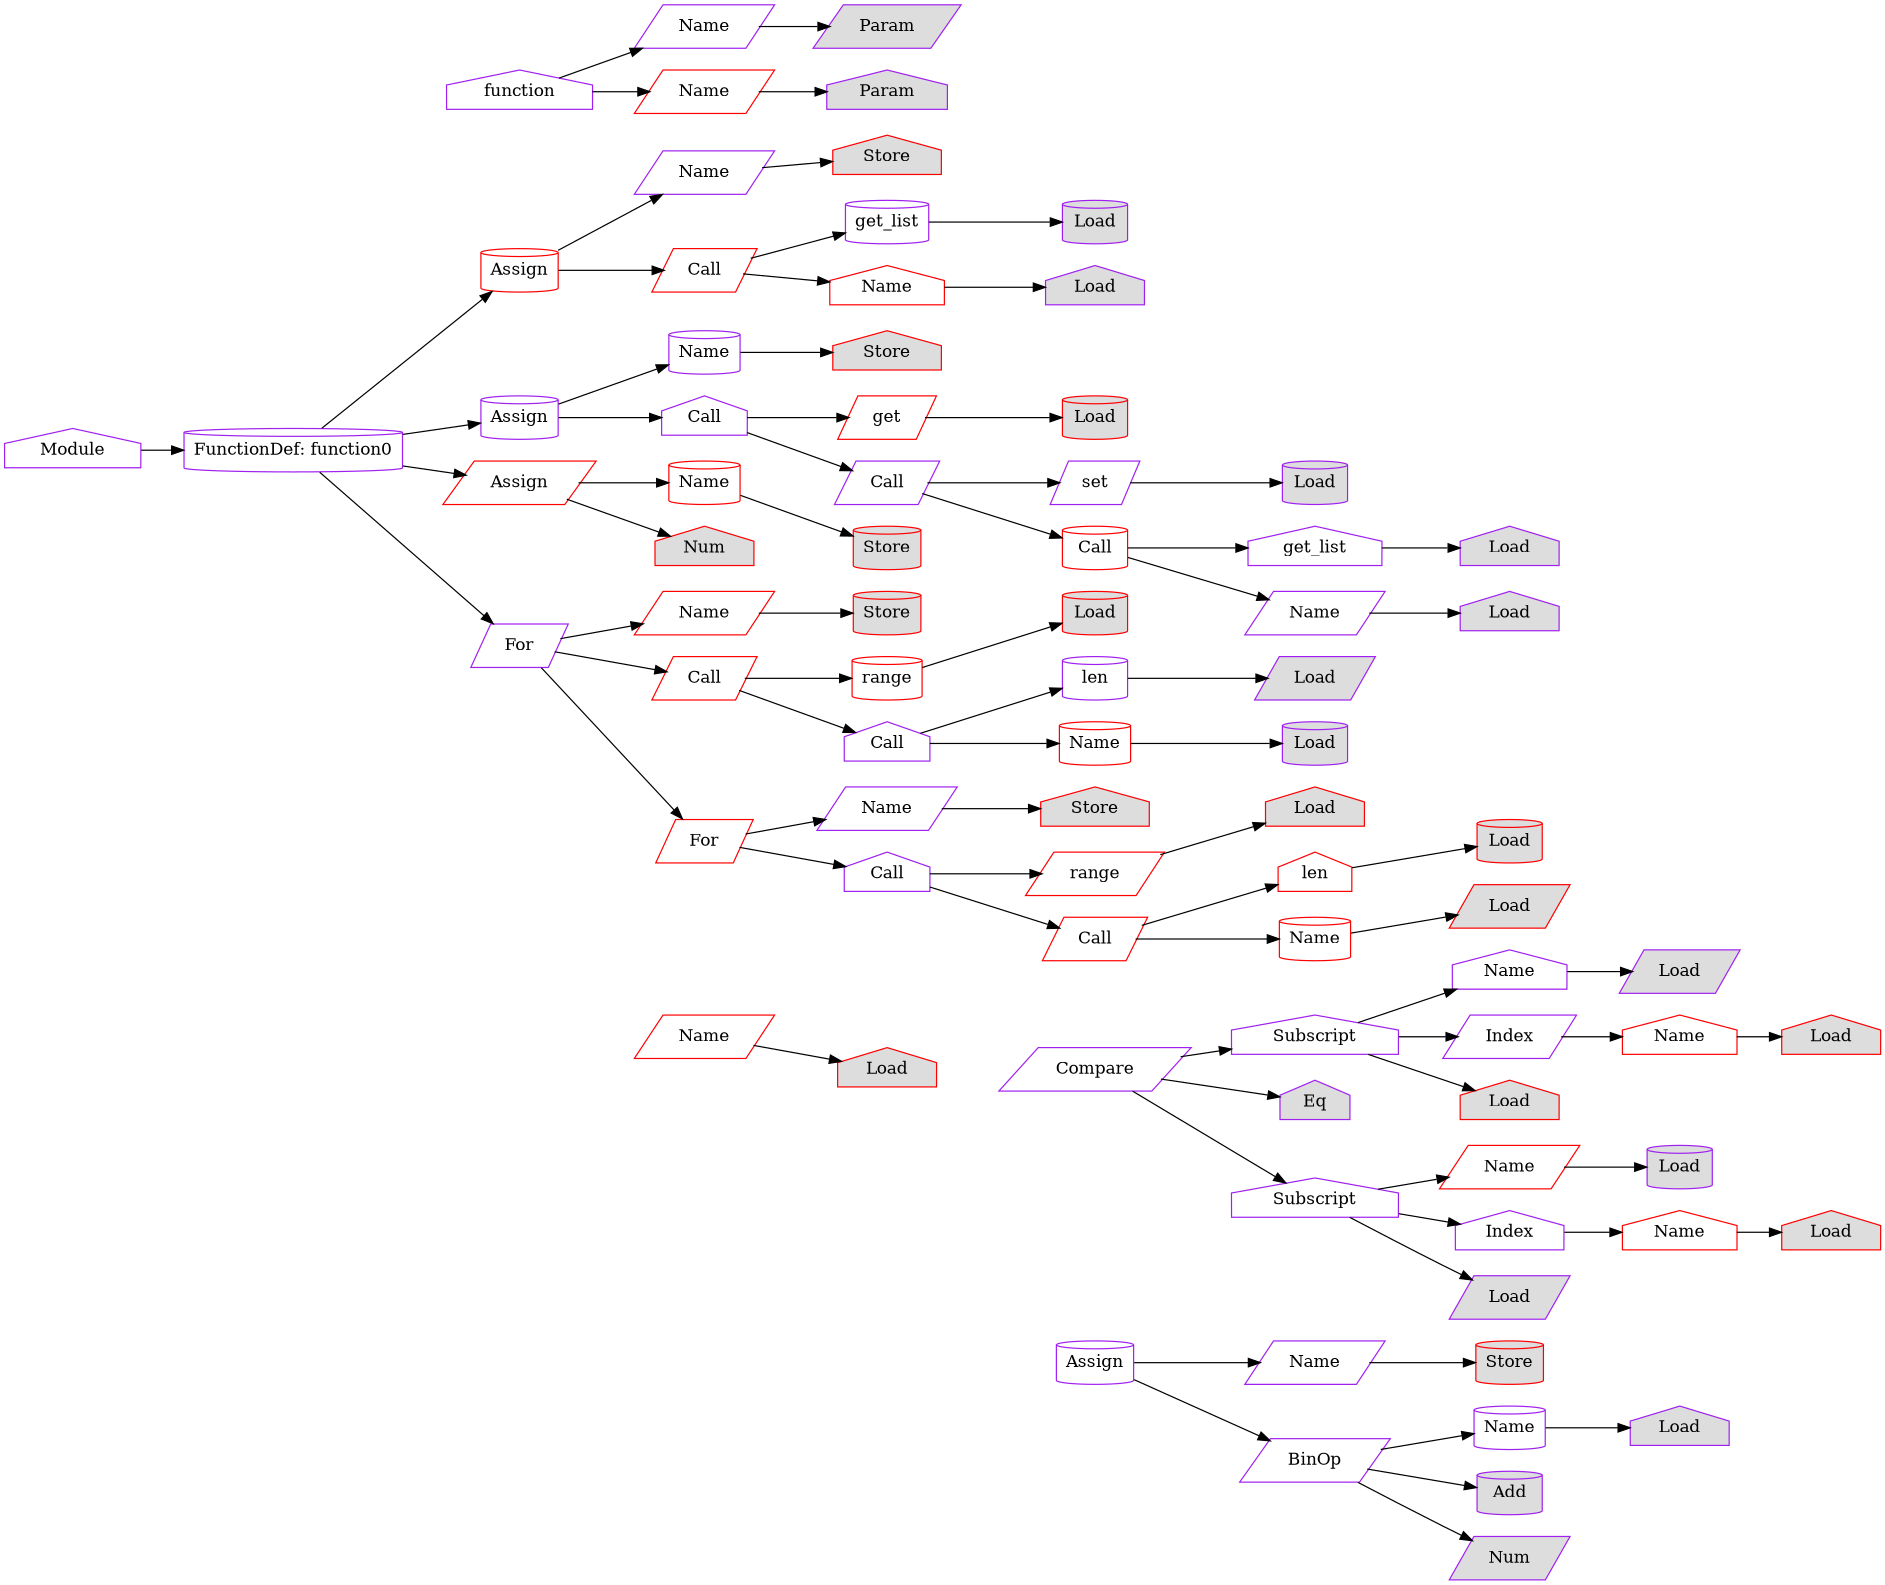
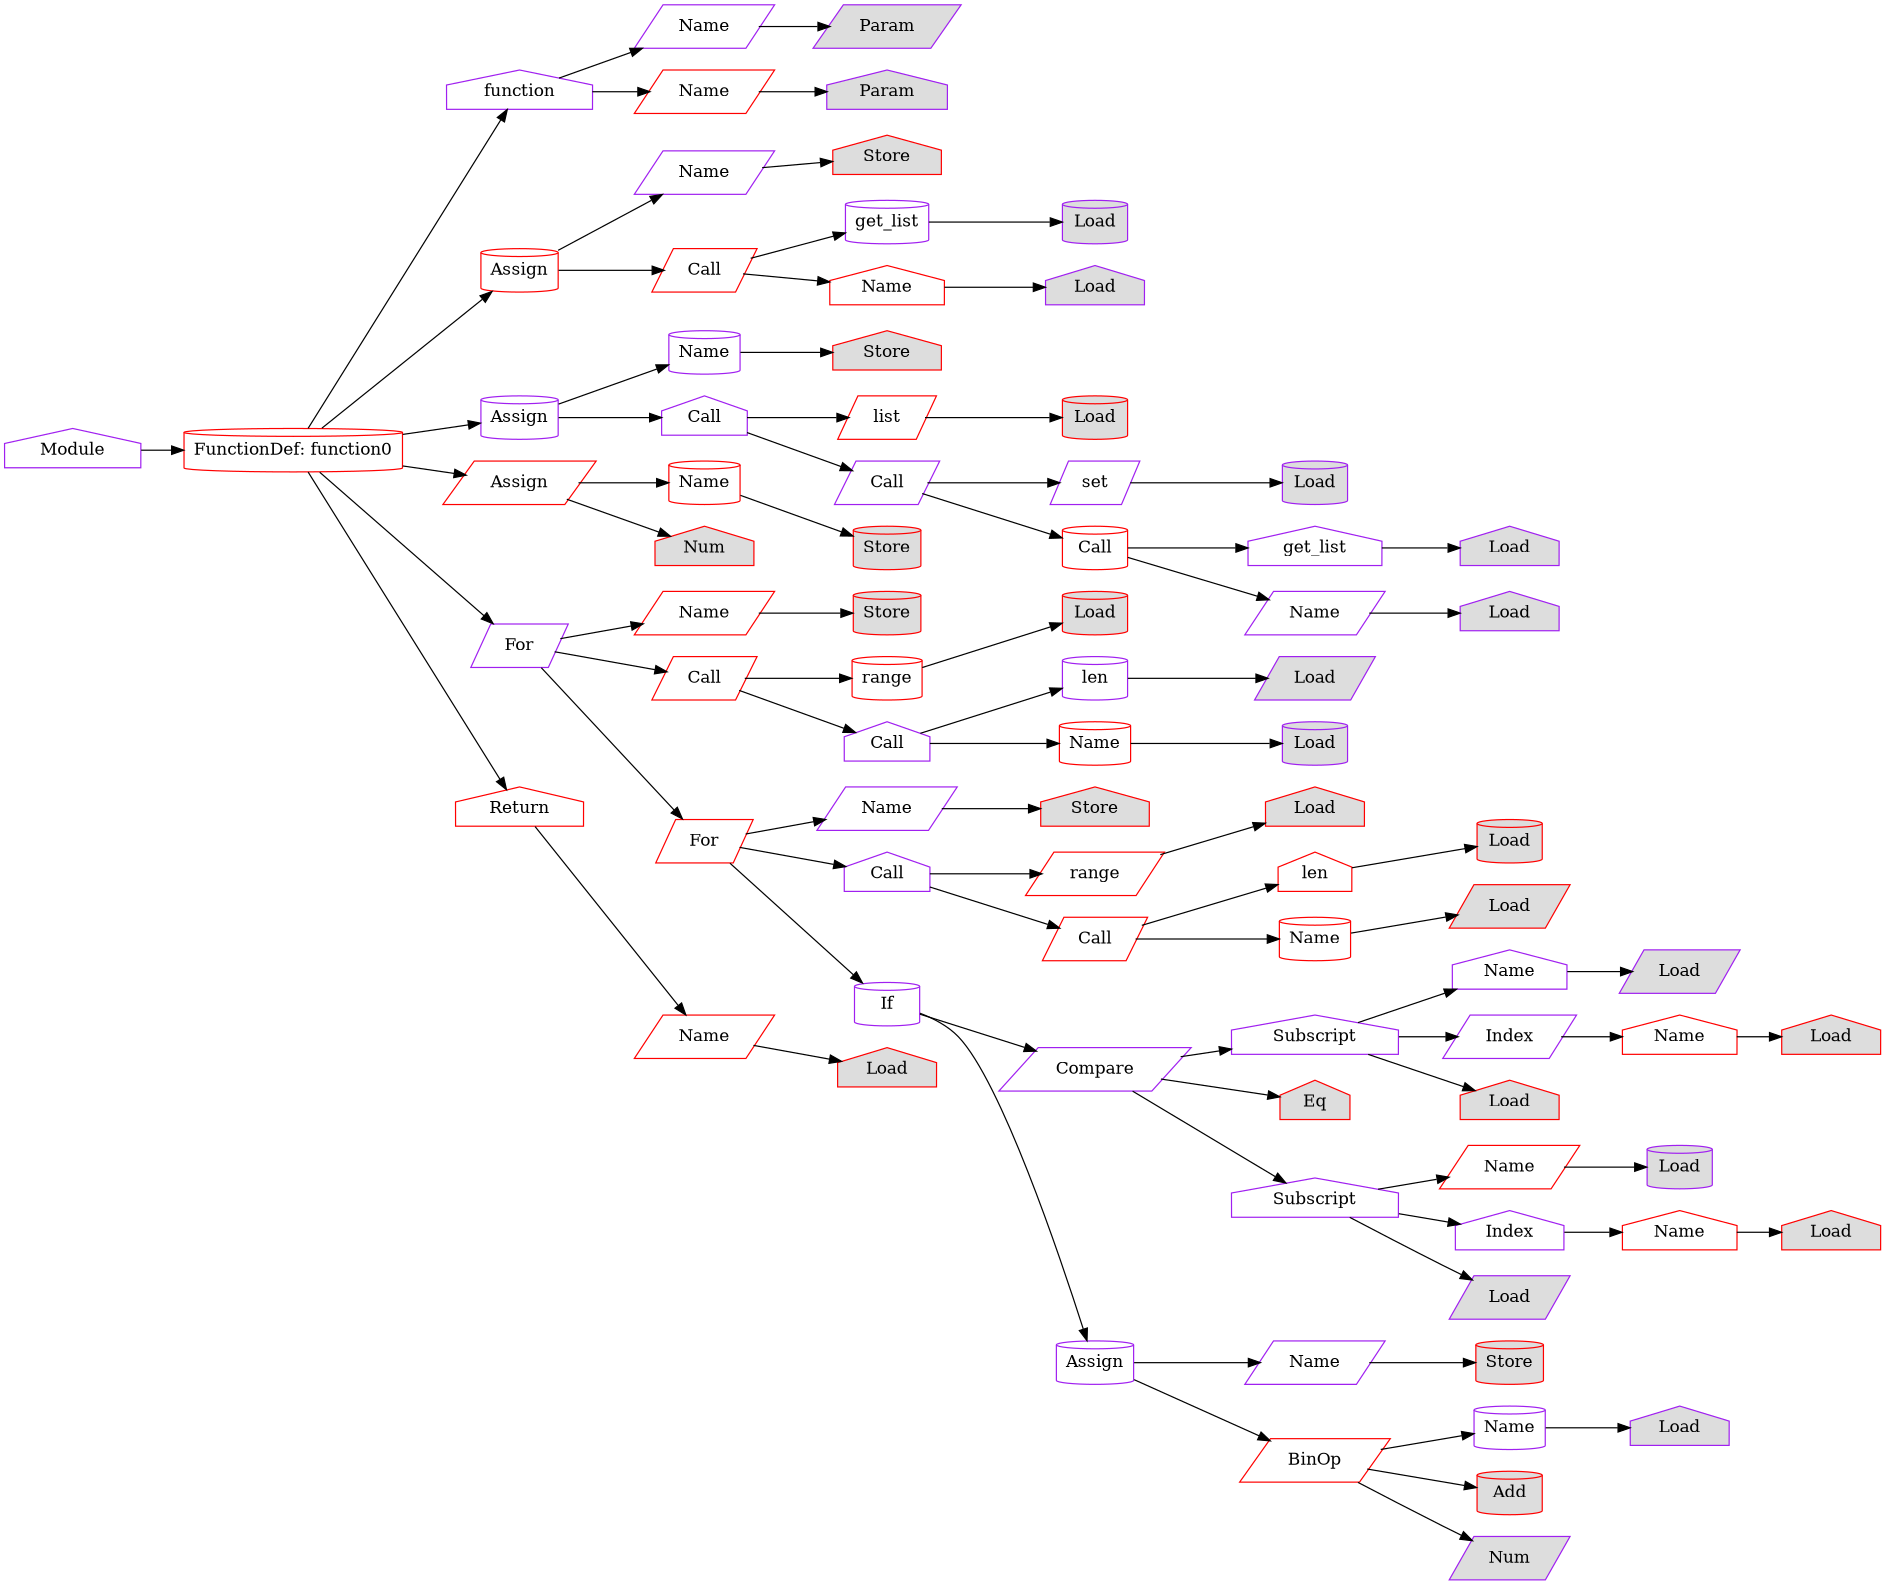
none -> (404, 274)
(887, 418) -> (887, 418)
(293, 450) -> (293, 450)
none -> (520, 809)
none -> (887, 1004)
(1315, 1102) -> (1315, 1102)
(1315, 1460) -> (1315, 1460)
(1510, 1493) -> (1510, 1493)
